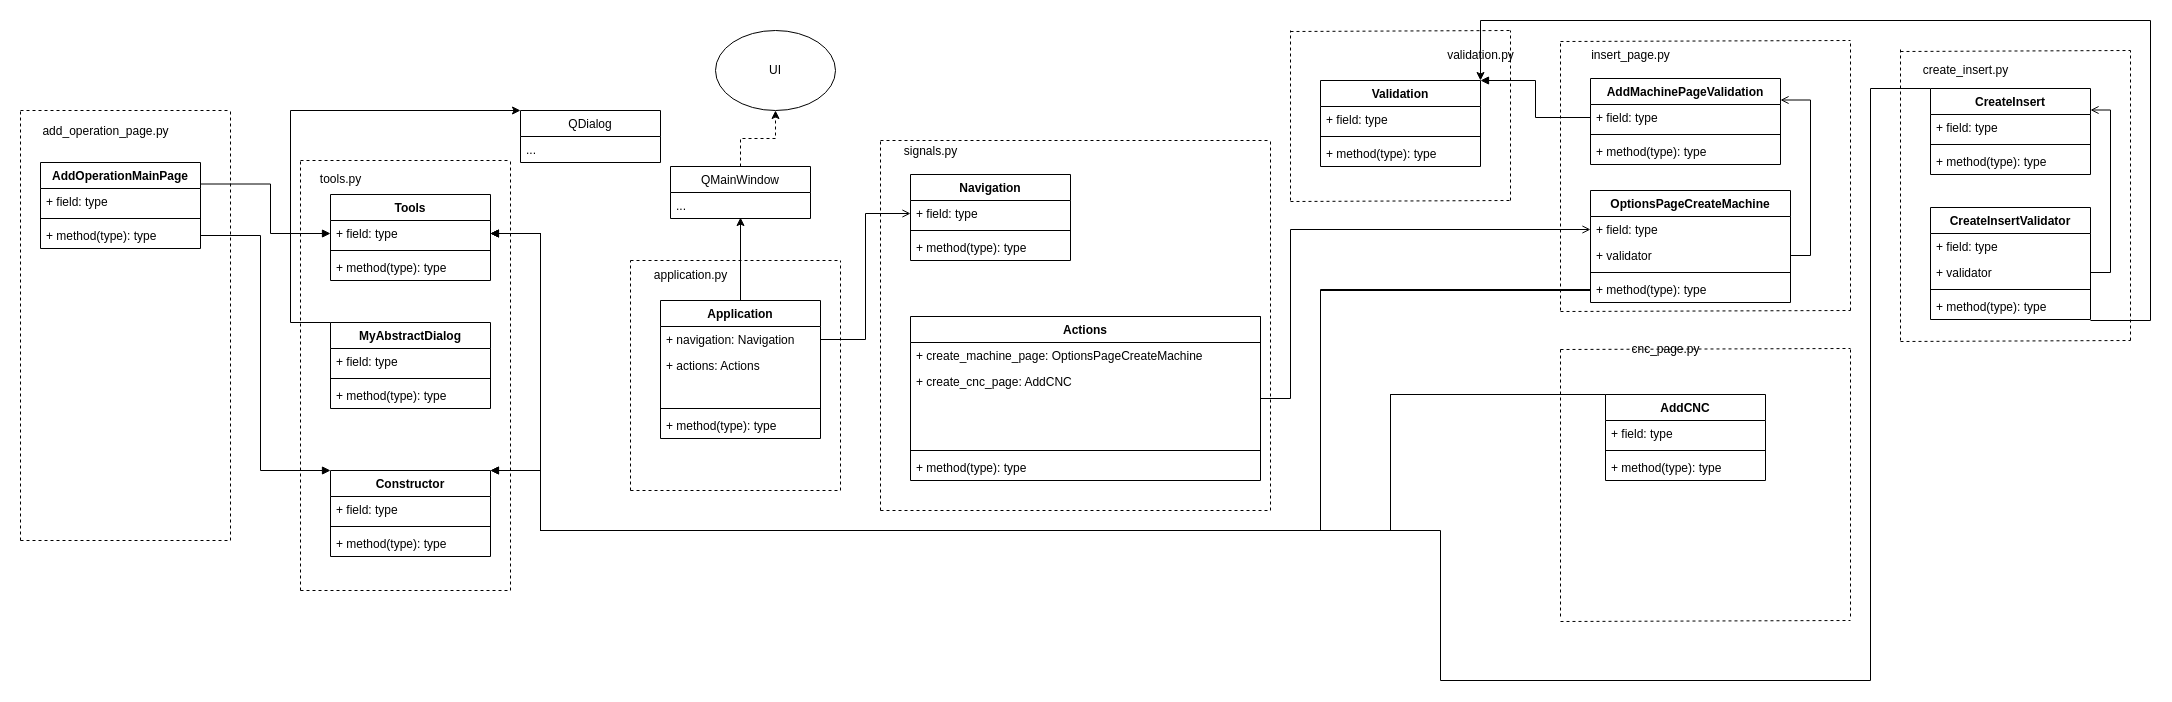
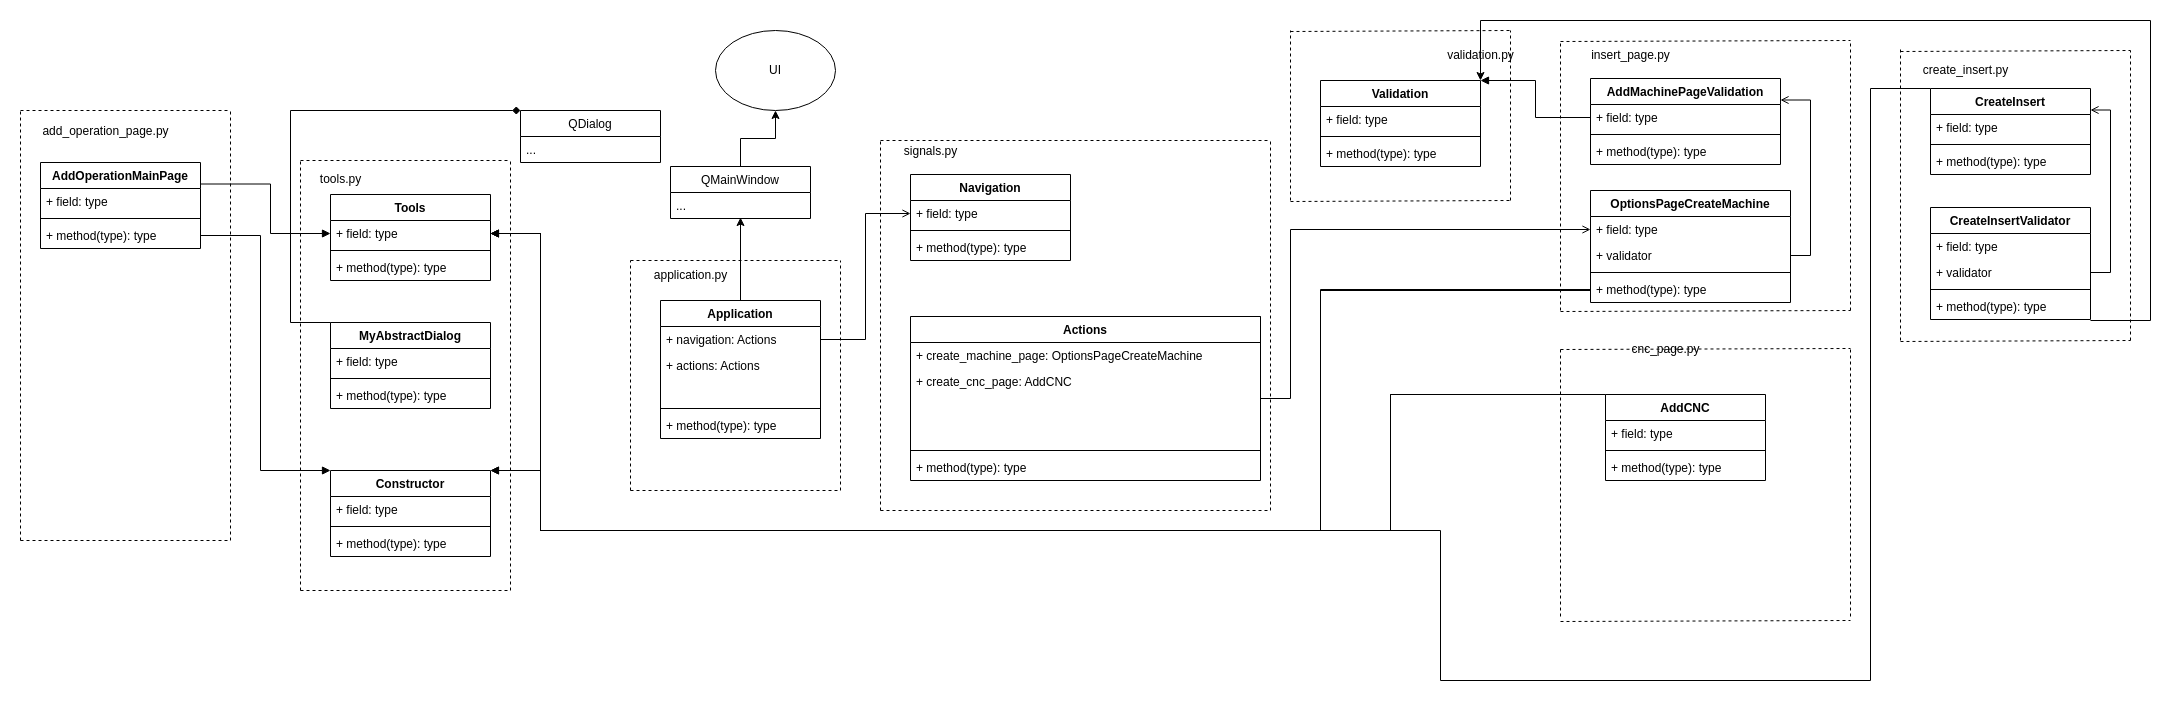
(512, 111) -> (512, 111)
(756, 139) -> (756, 139)
(736, 340) -> (727, 340)
